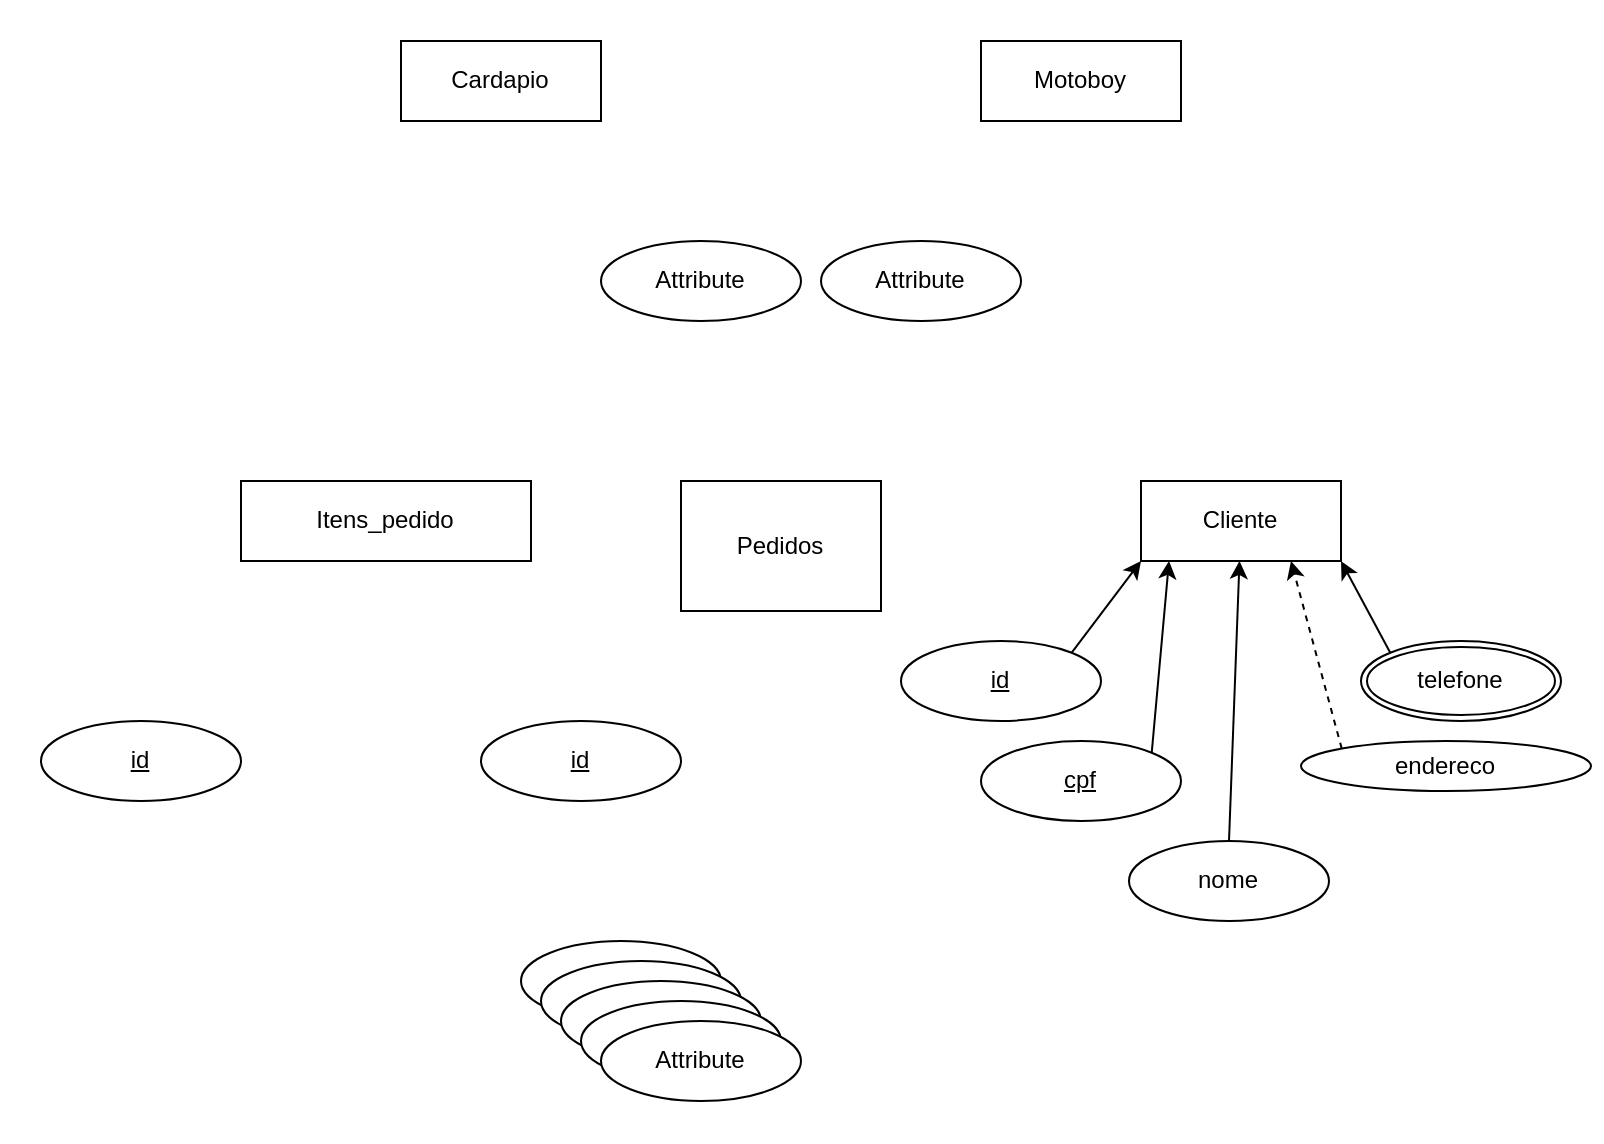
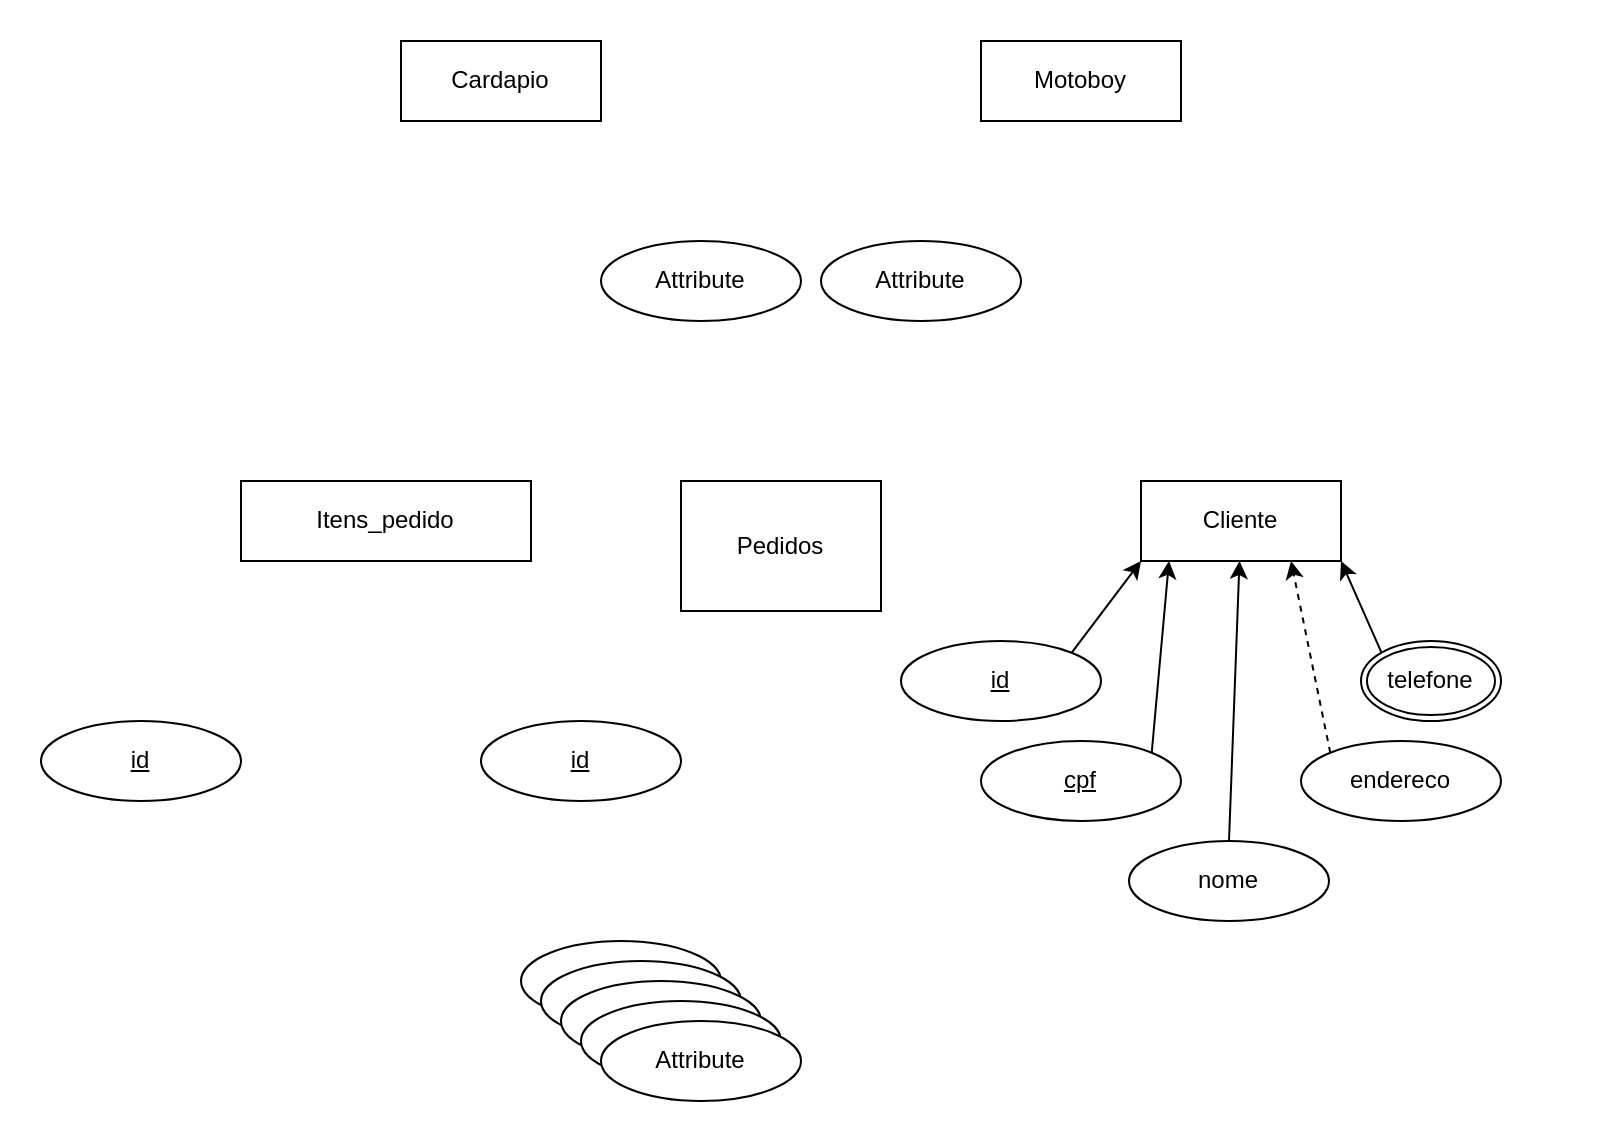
(1461, 681) -> (1431, 681)
(1446, 766) -> (1401, 781)
